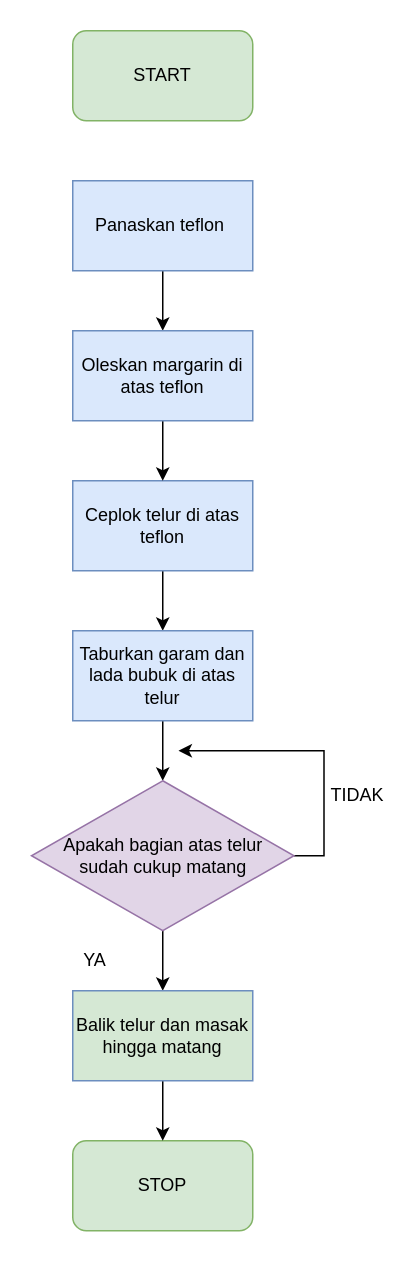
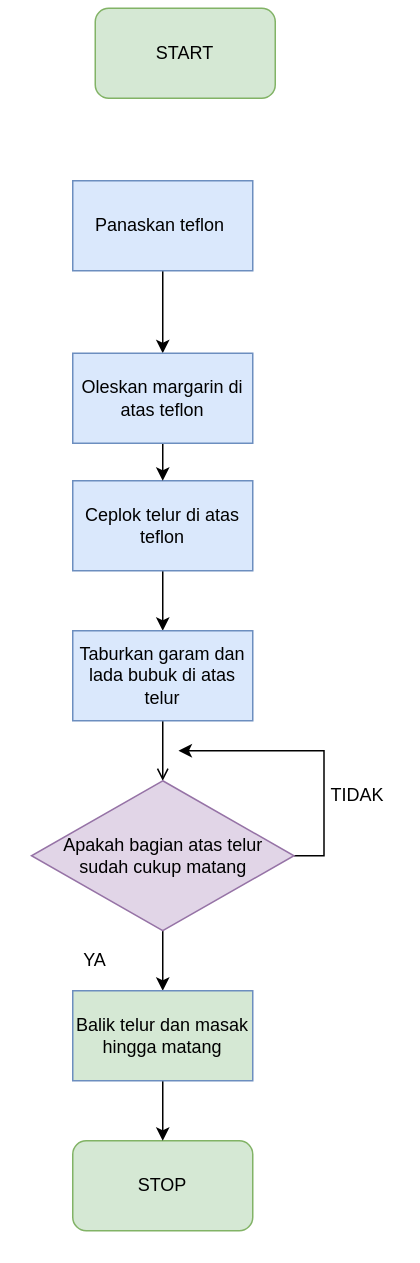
(163, 76) -> (185, 53)
(163, 376) -> (163, 398)
(163, 769) -> (163, 771)
